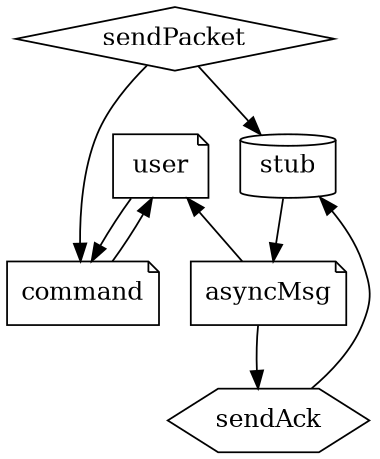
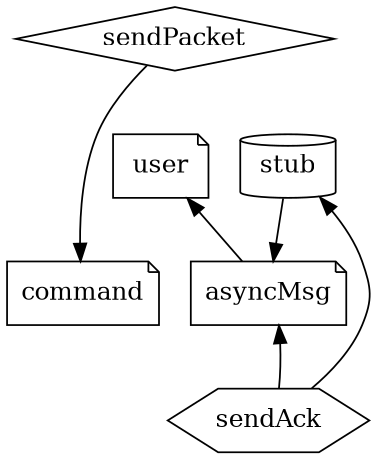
(223, 94) -> none
(115, 222) -> none
(128, 238) -> none
(257, 348) -> (280, 366)
